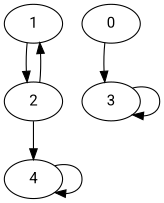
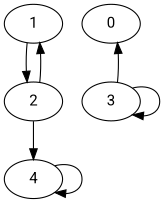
(104, 57) -> (118, 68)
